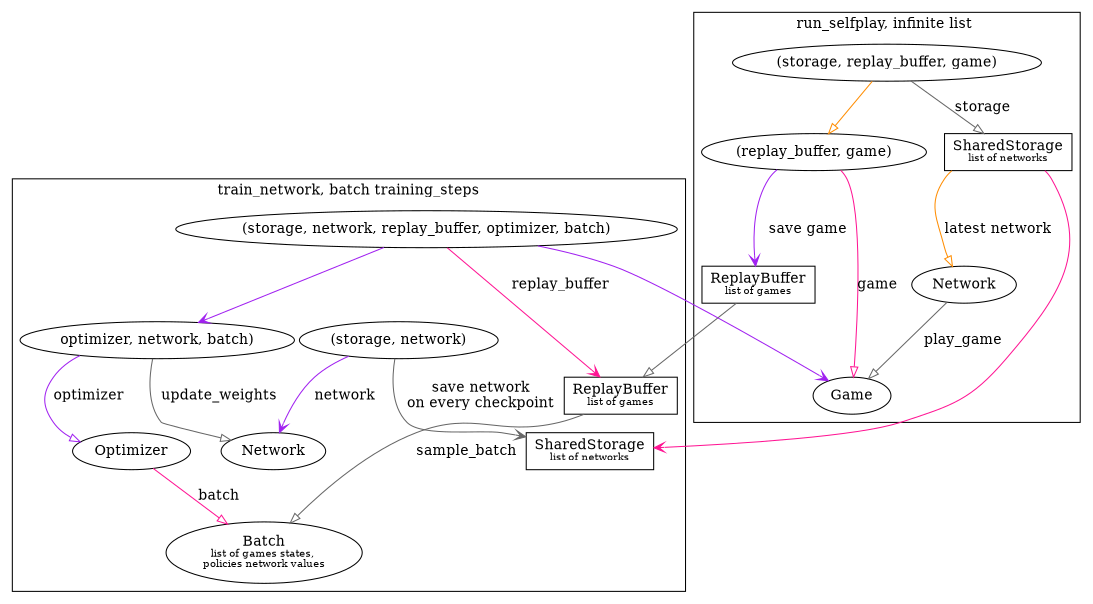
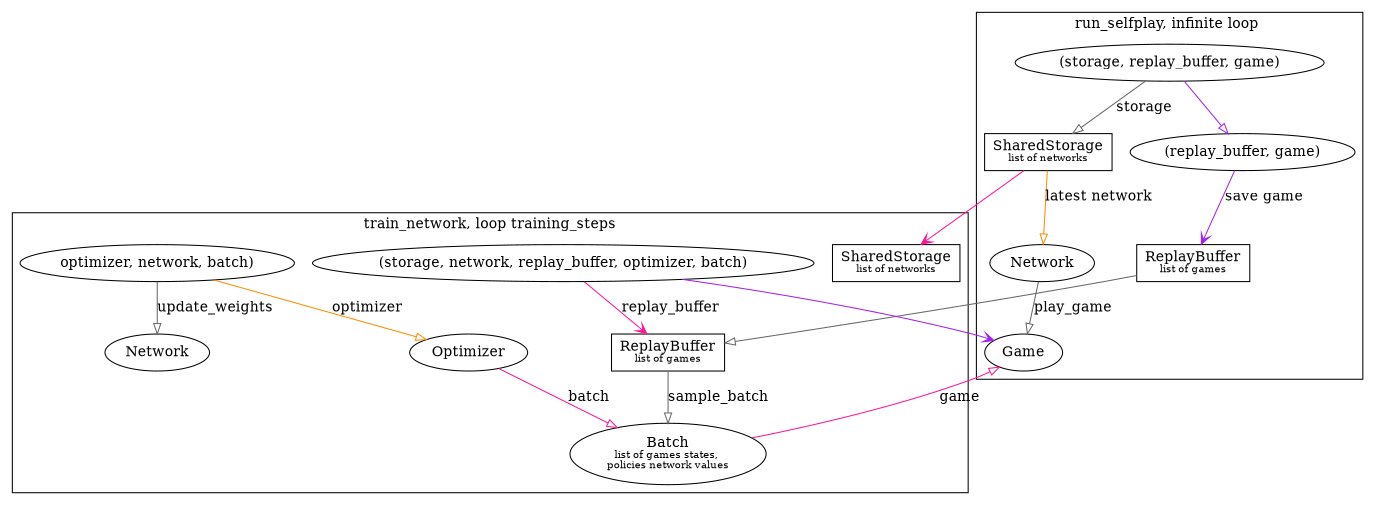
(887, 24) -> (1170, 24)
(854, 104) -> (1203, 104)
(349, 191) -> (490, 225)
(858, 267) -> (872, 410)
(296, 283) -> none
(399, 340) -> none
(45, 394) -> (315, 308)
